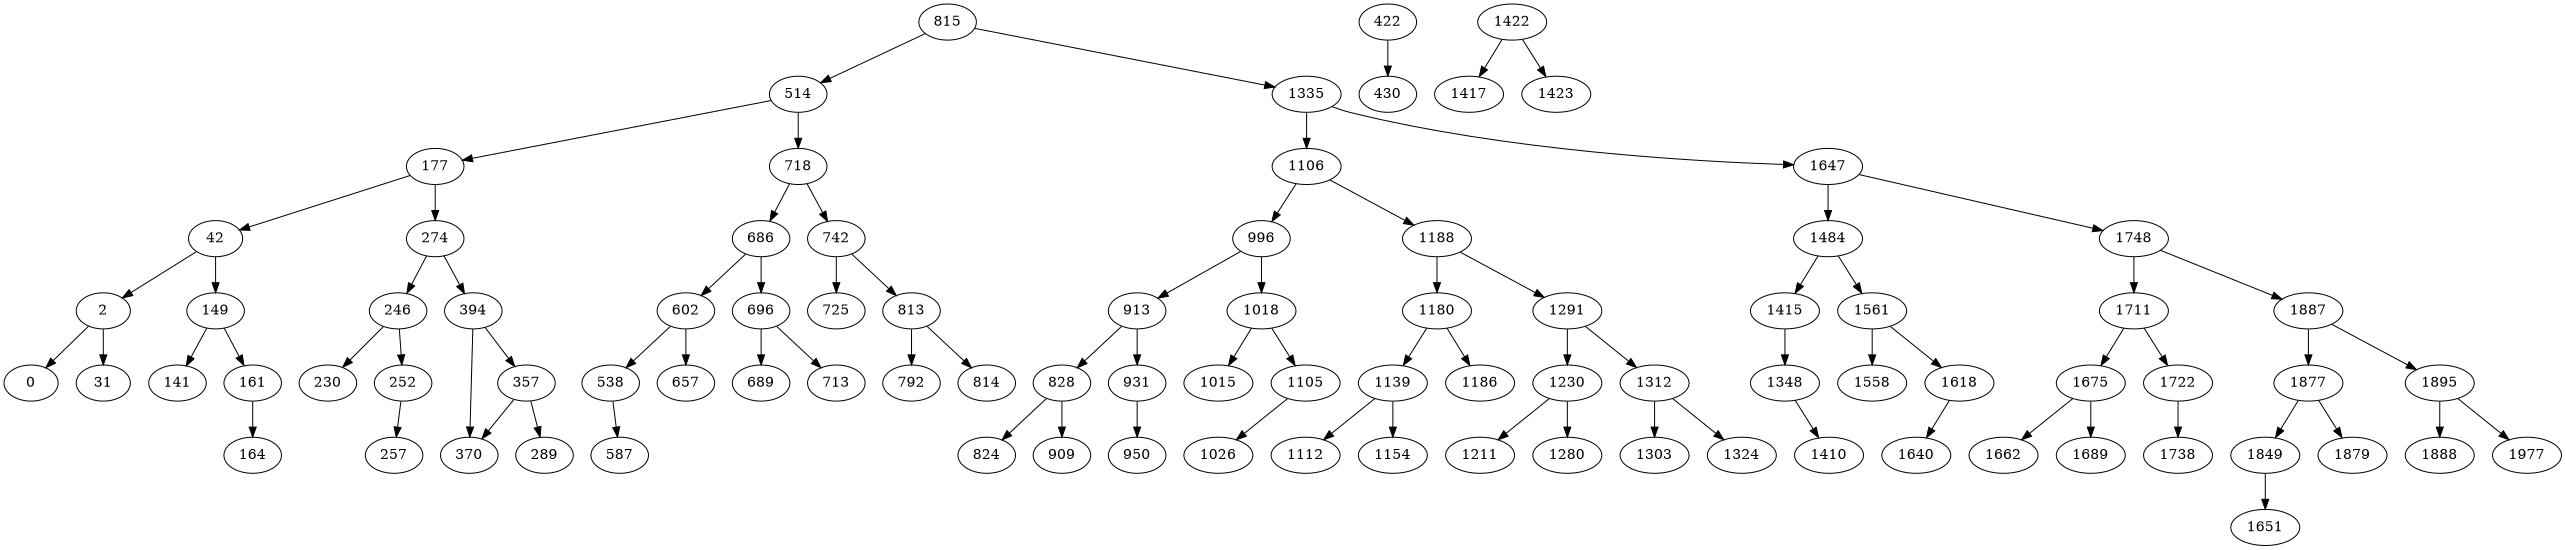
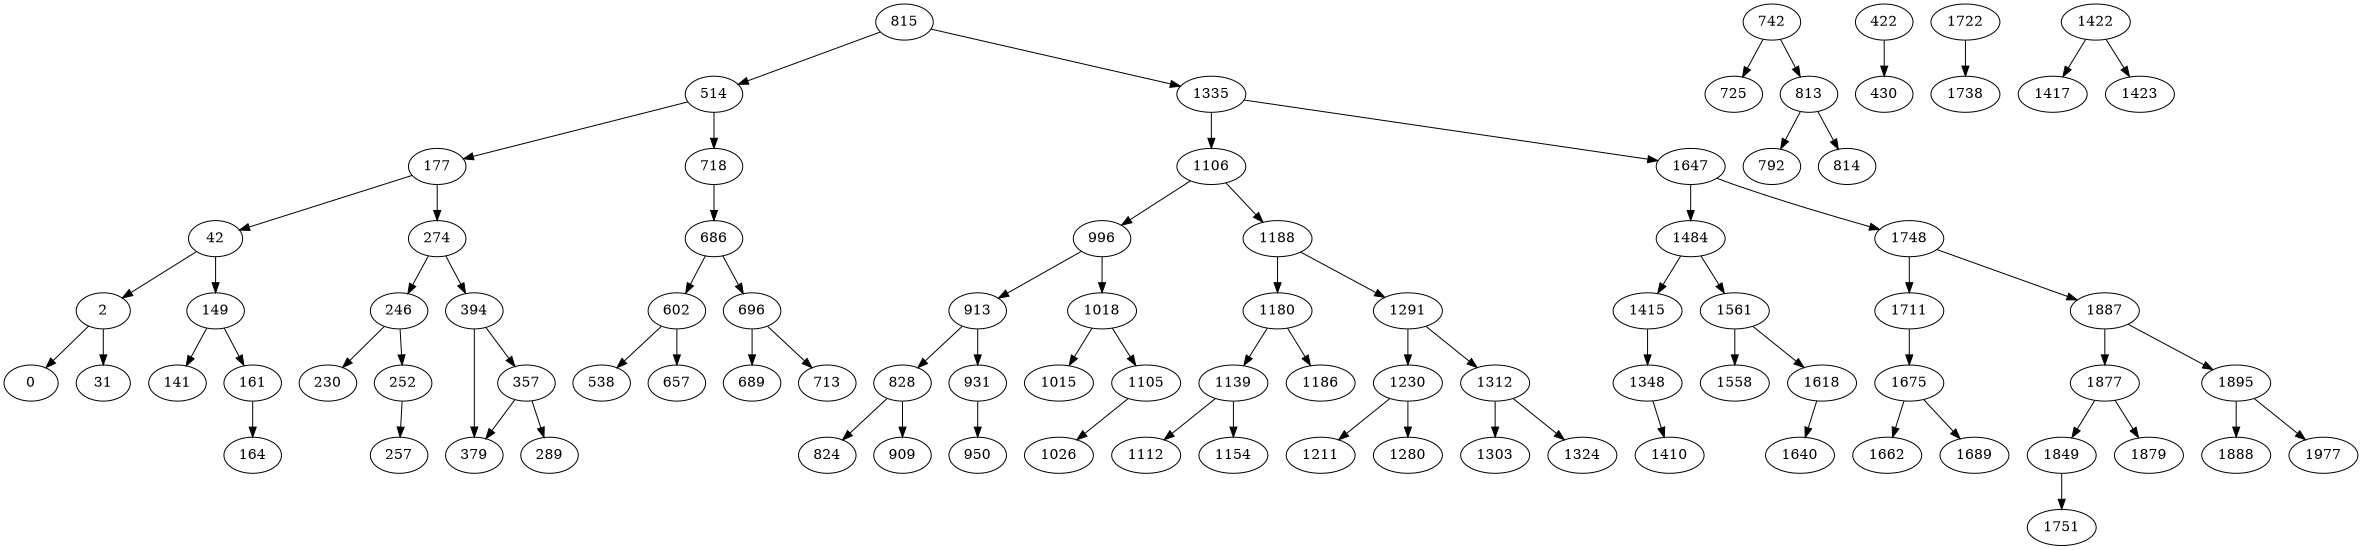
(815, 198) -> none
(2153, 342) -> none
(469, 455) -> (474, 455)
(620, 455) -> none
(2265, 527) -> (2062, 527)
